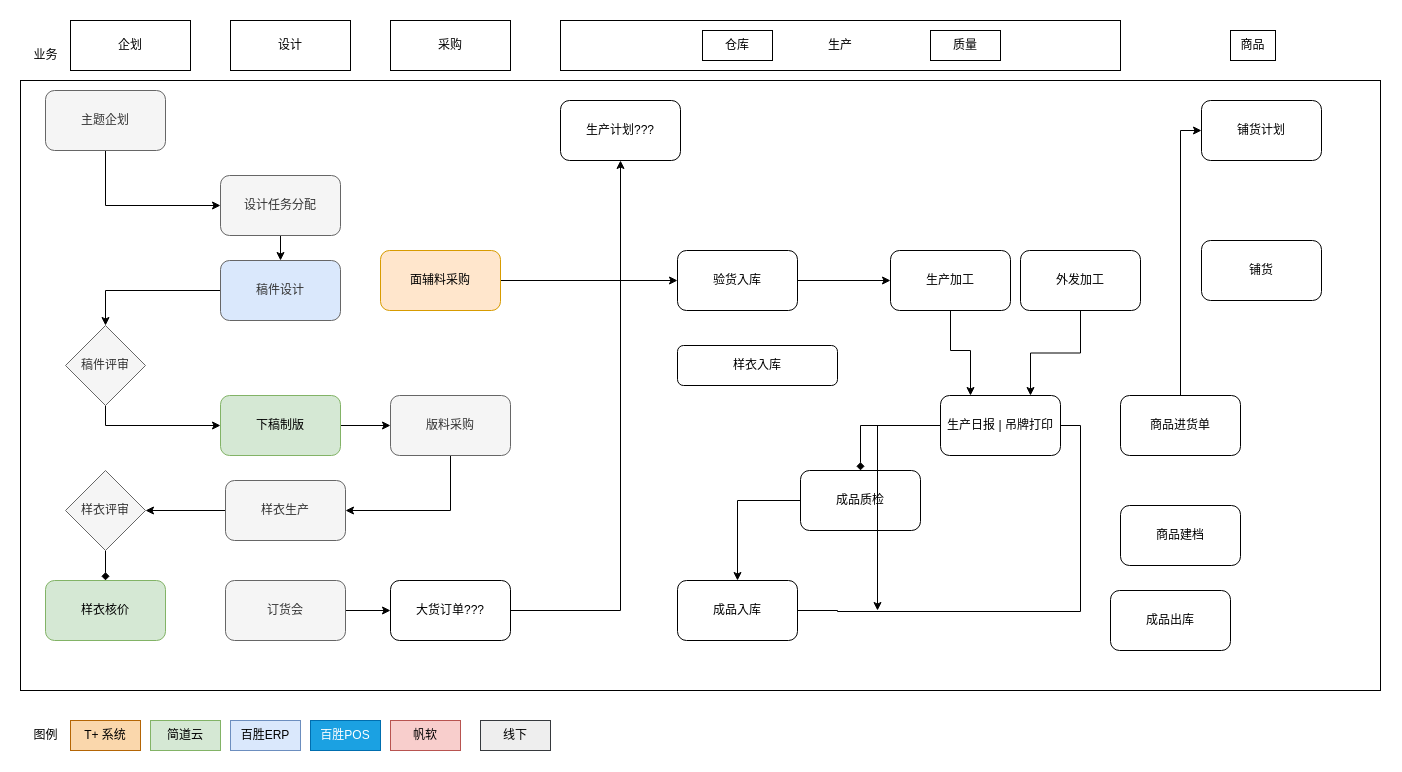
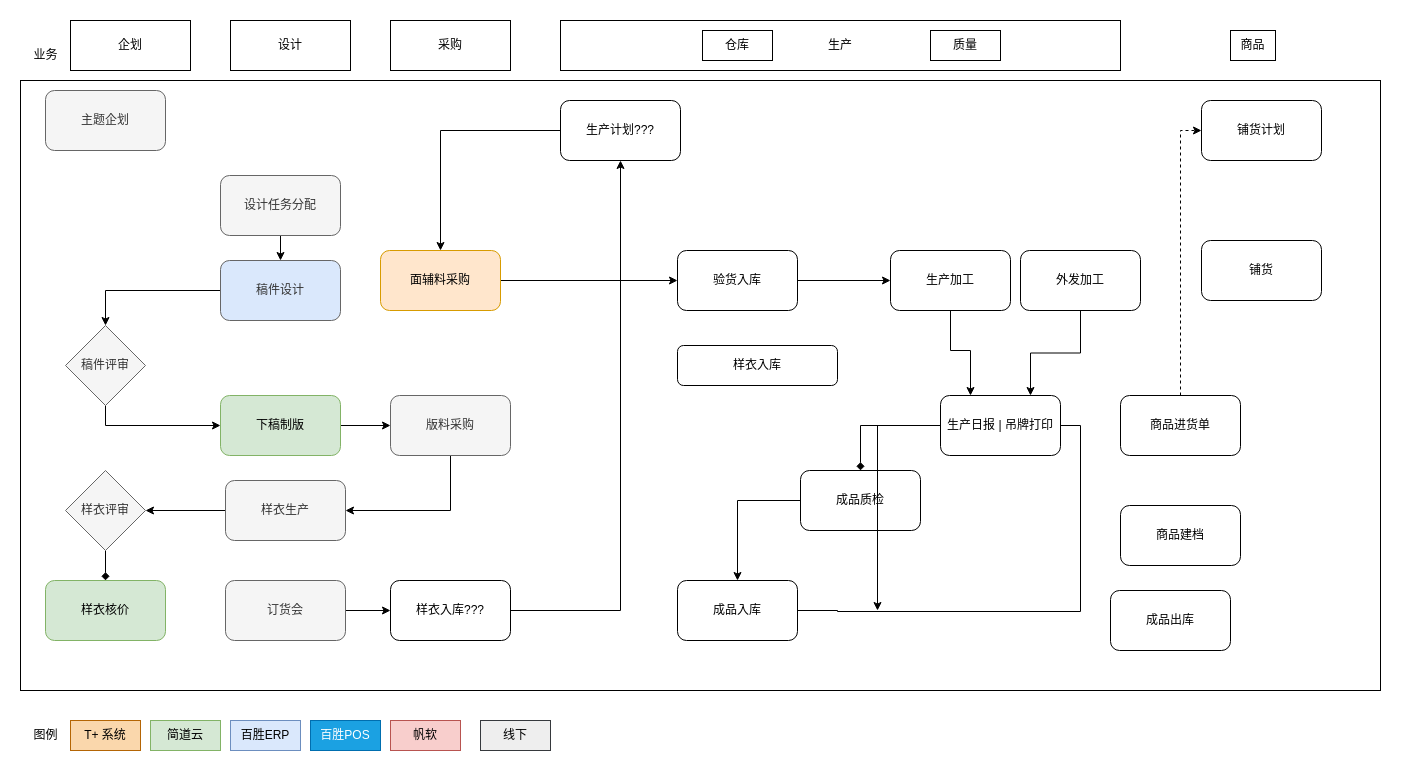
none -> (445, 131)
(132, 206) -> none
(1181, 257) -> (1181, 257)
(451, 611) -> (451, 611)
